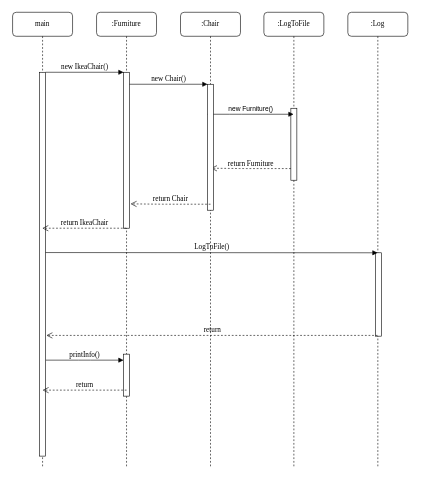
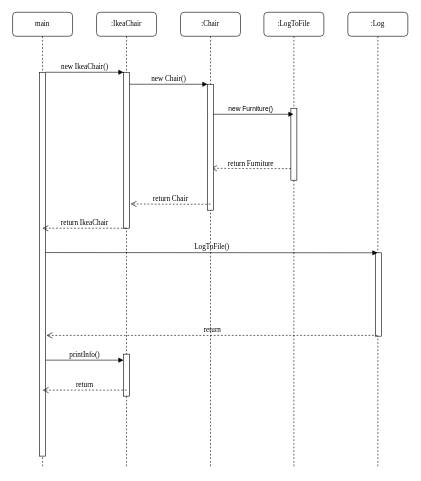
(126, 24) -> (126, 24)
